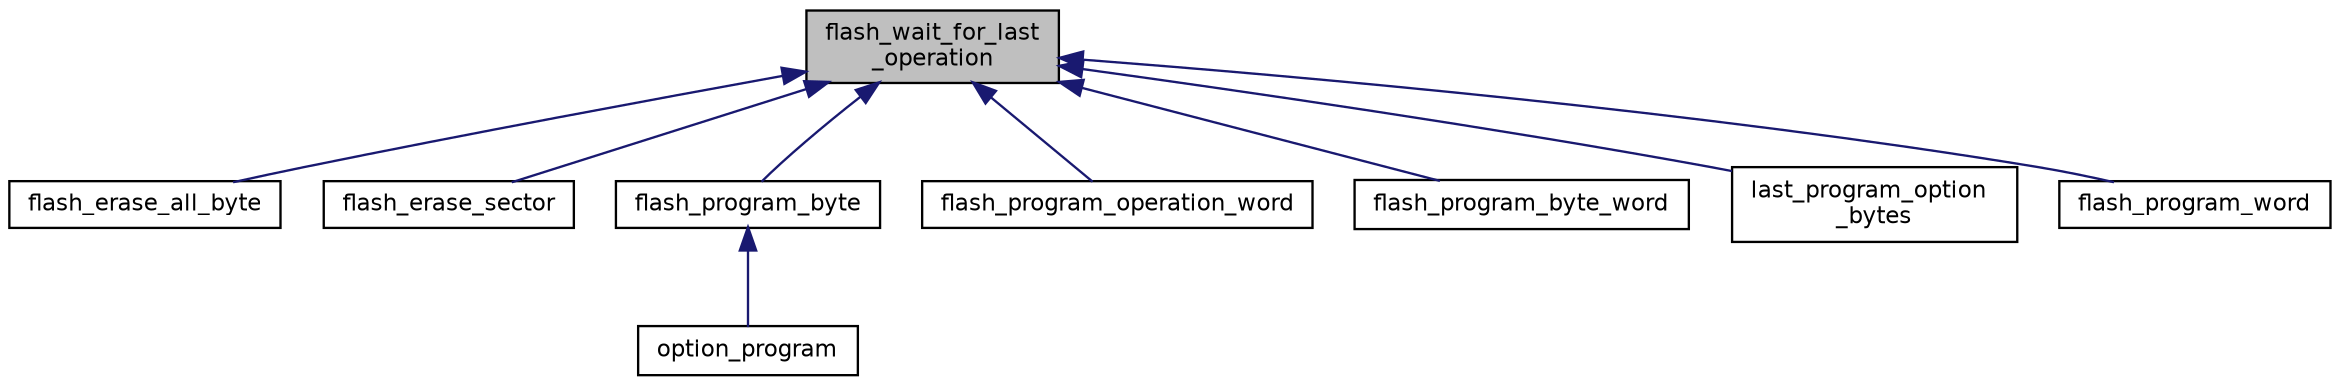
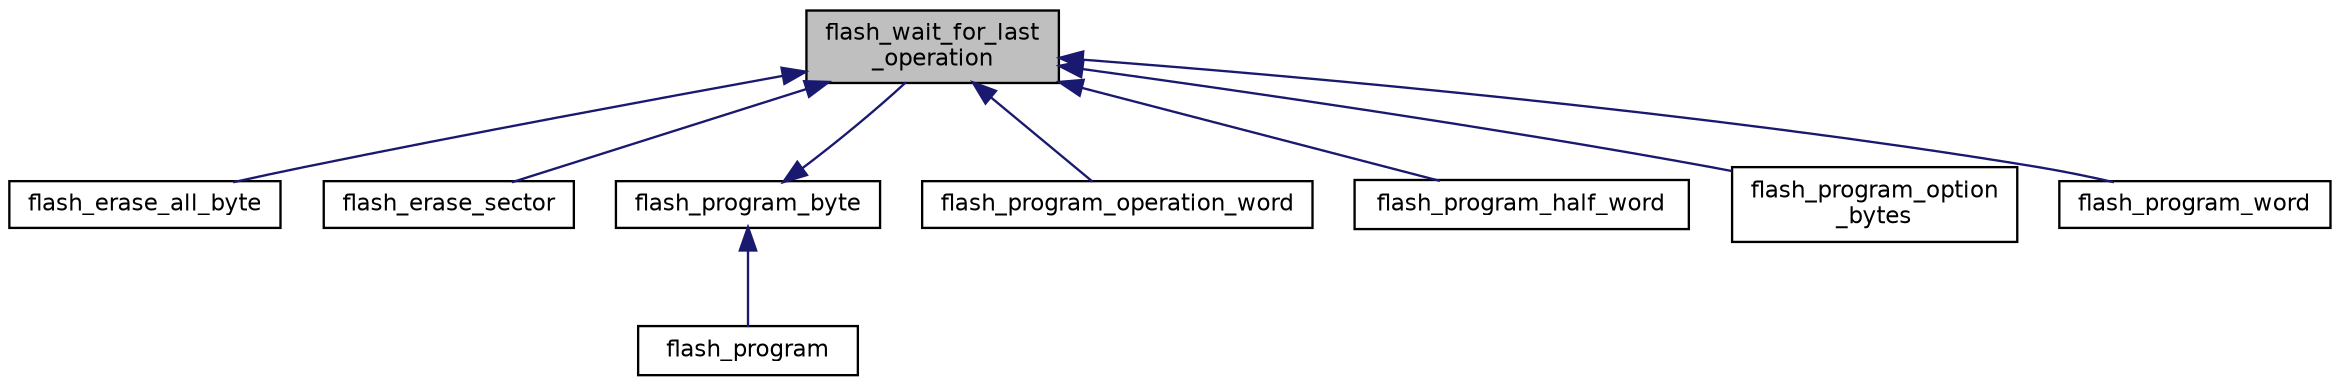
(810, 138) -> (855, 127)
(1522, 205) -> (1522, 205)
(1875, 205) -> (1875, 205)
(748, 351) -> (748, 351)
